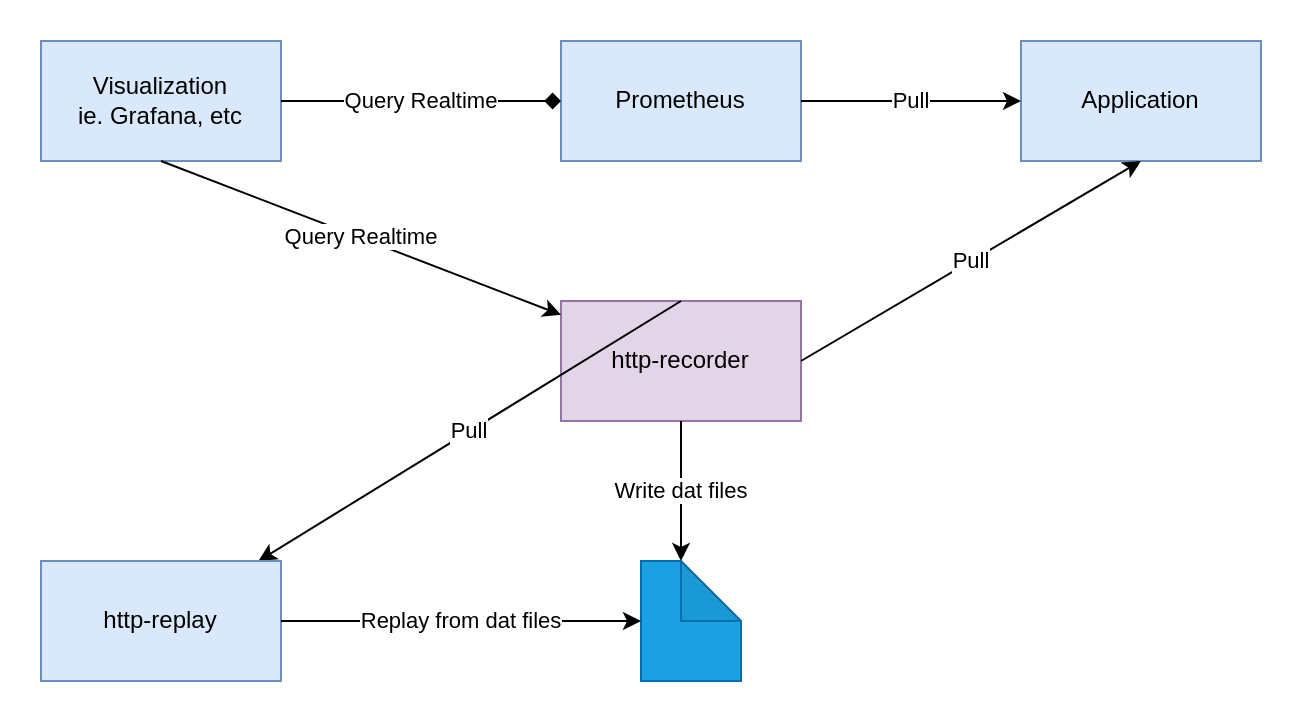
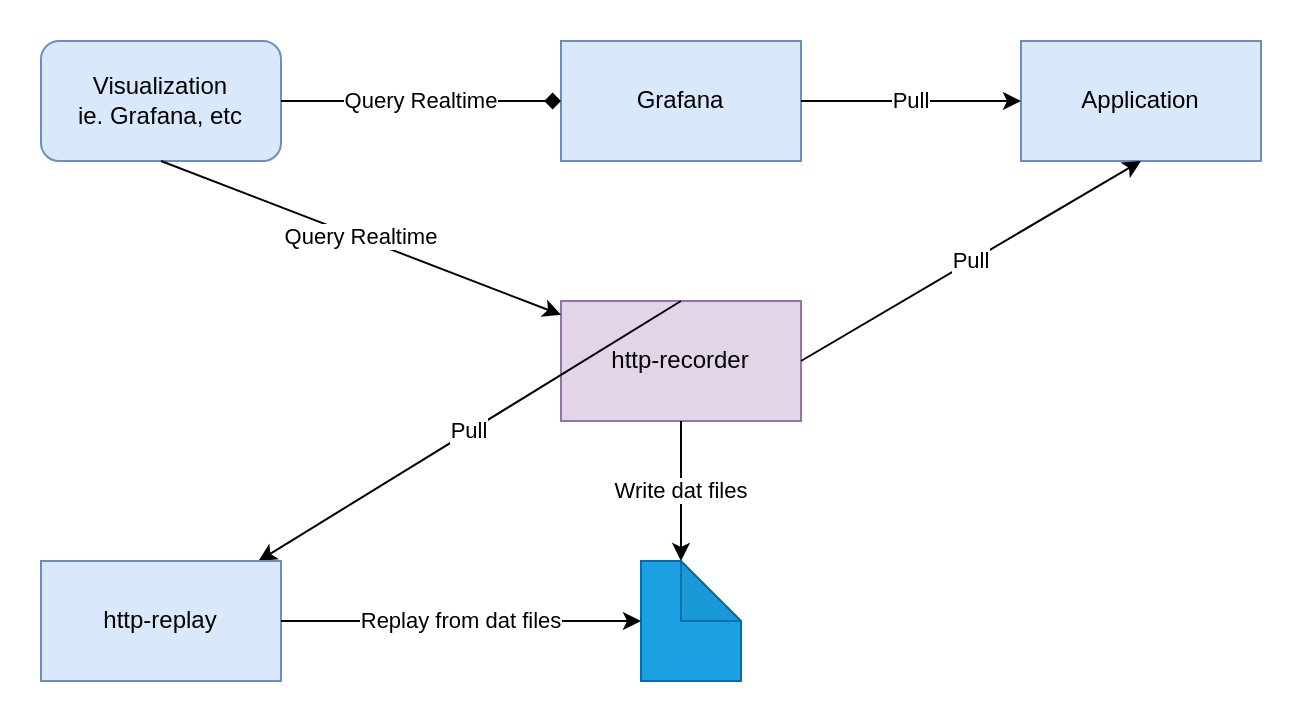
(161, 101) -> (161, 101)
(681, 101) -> (681, 101)
